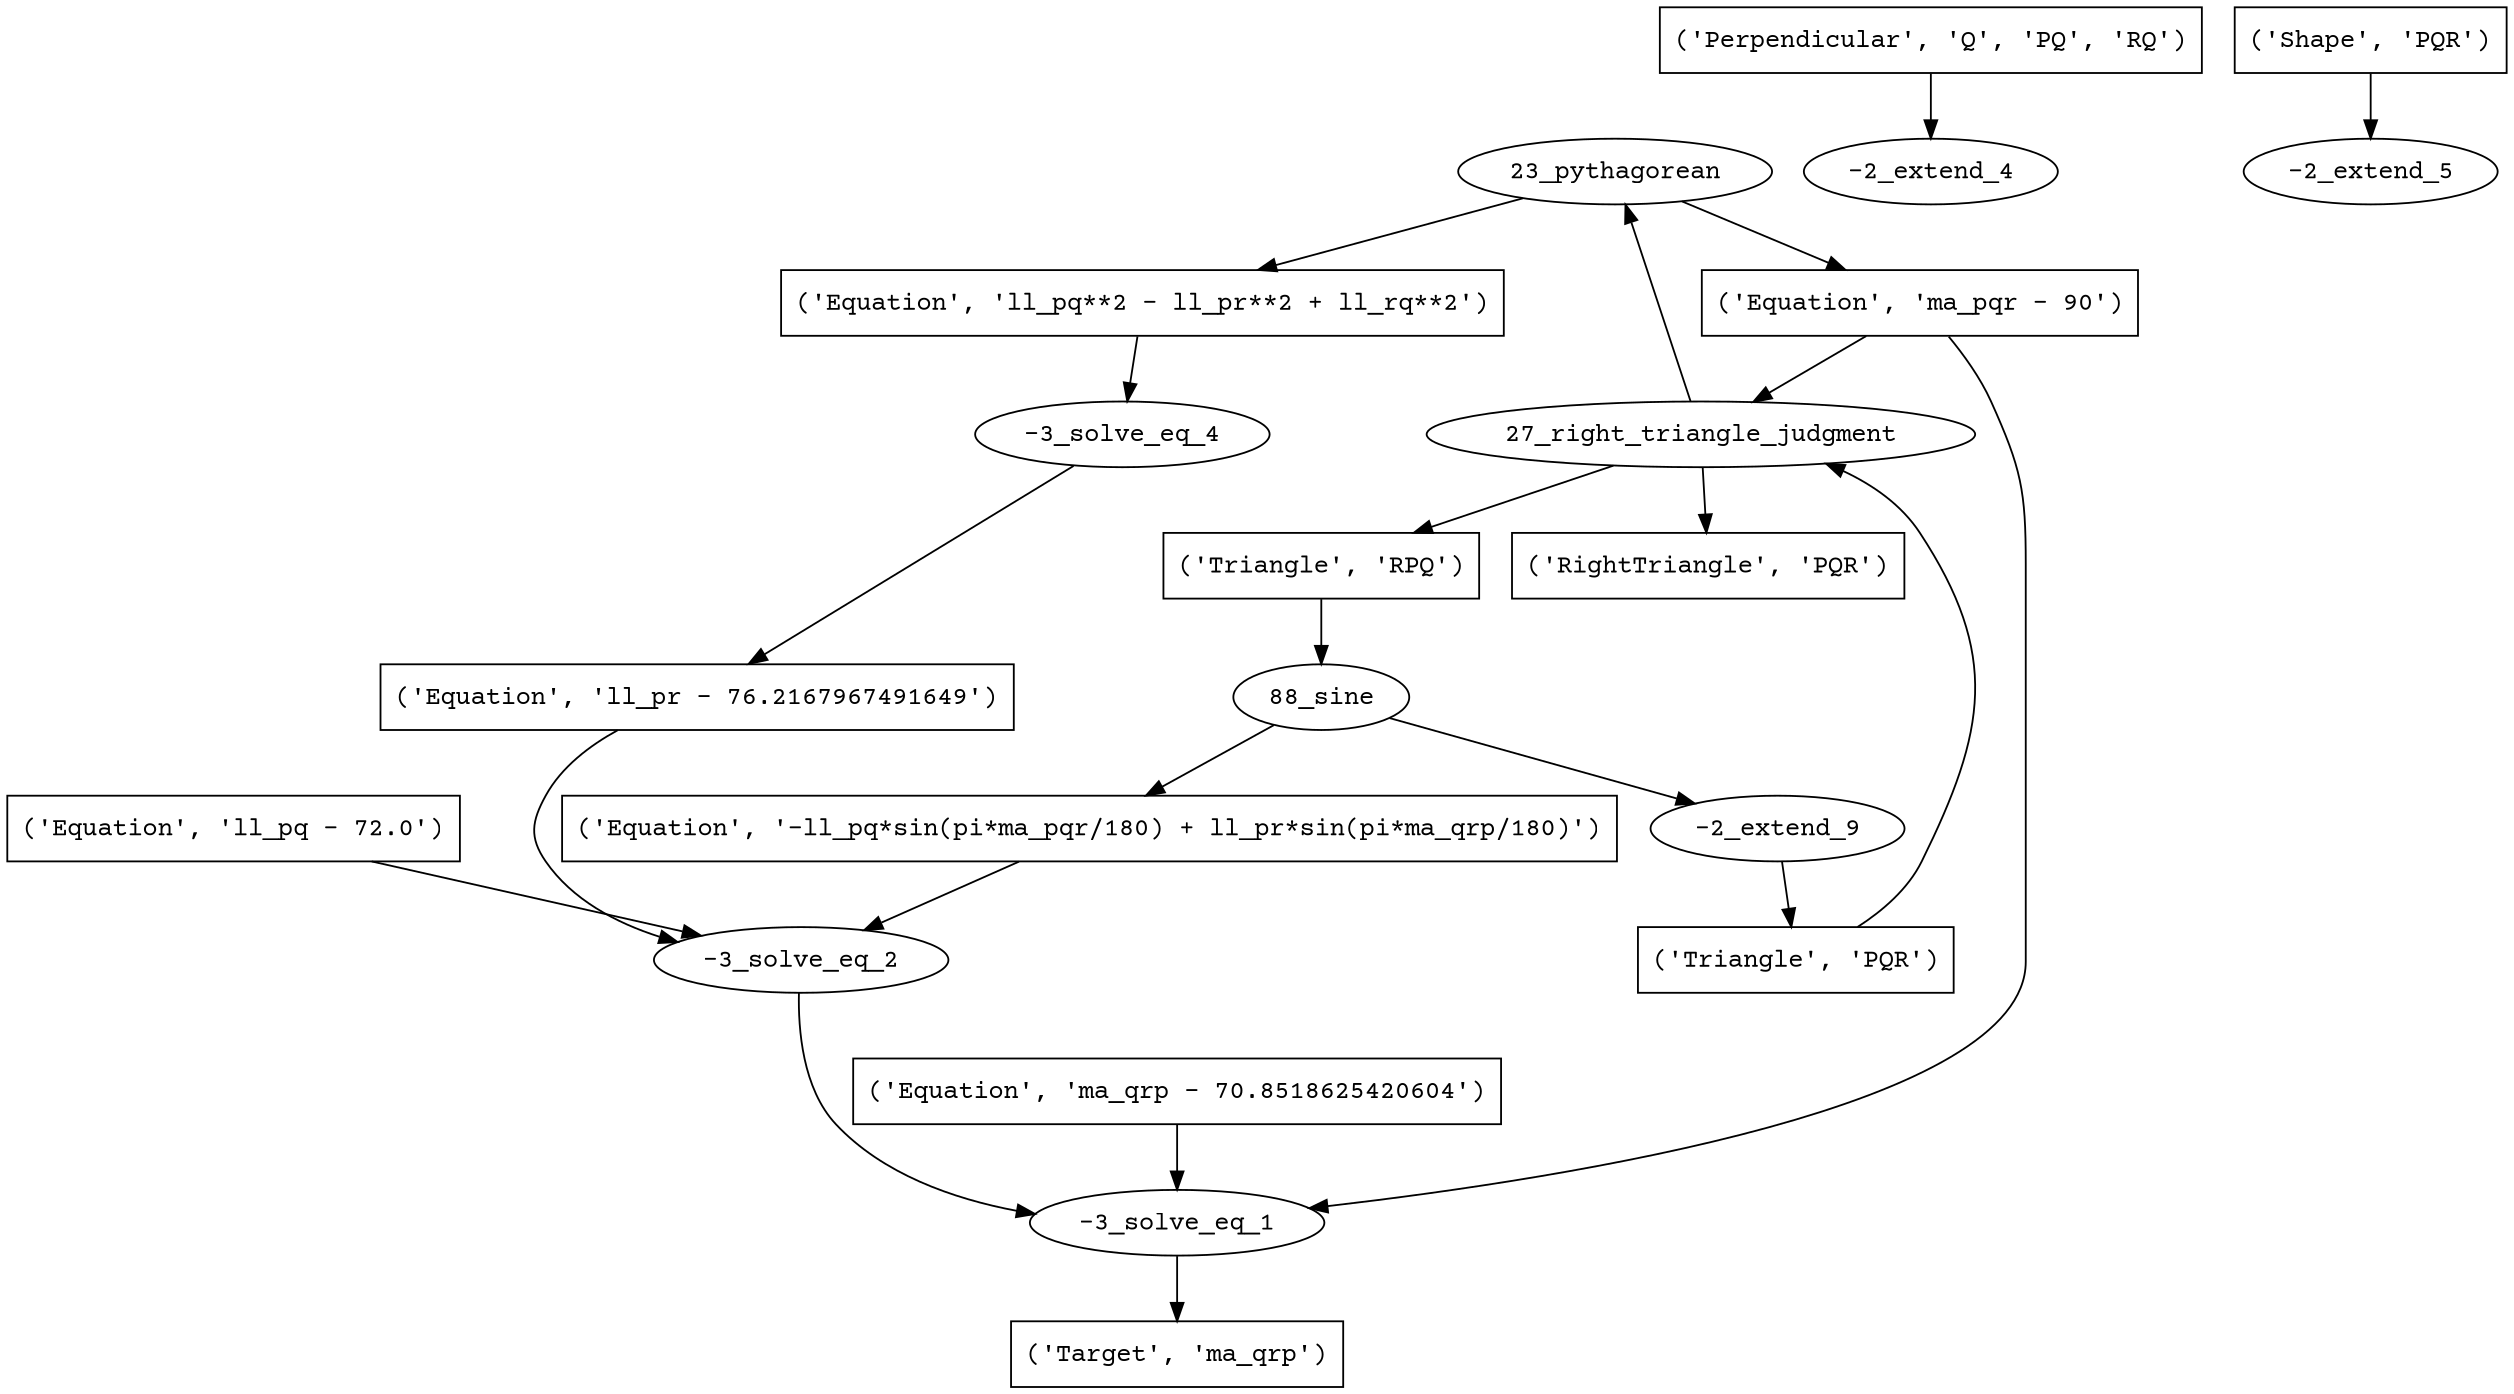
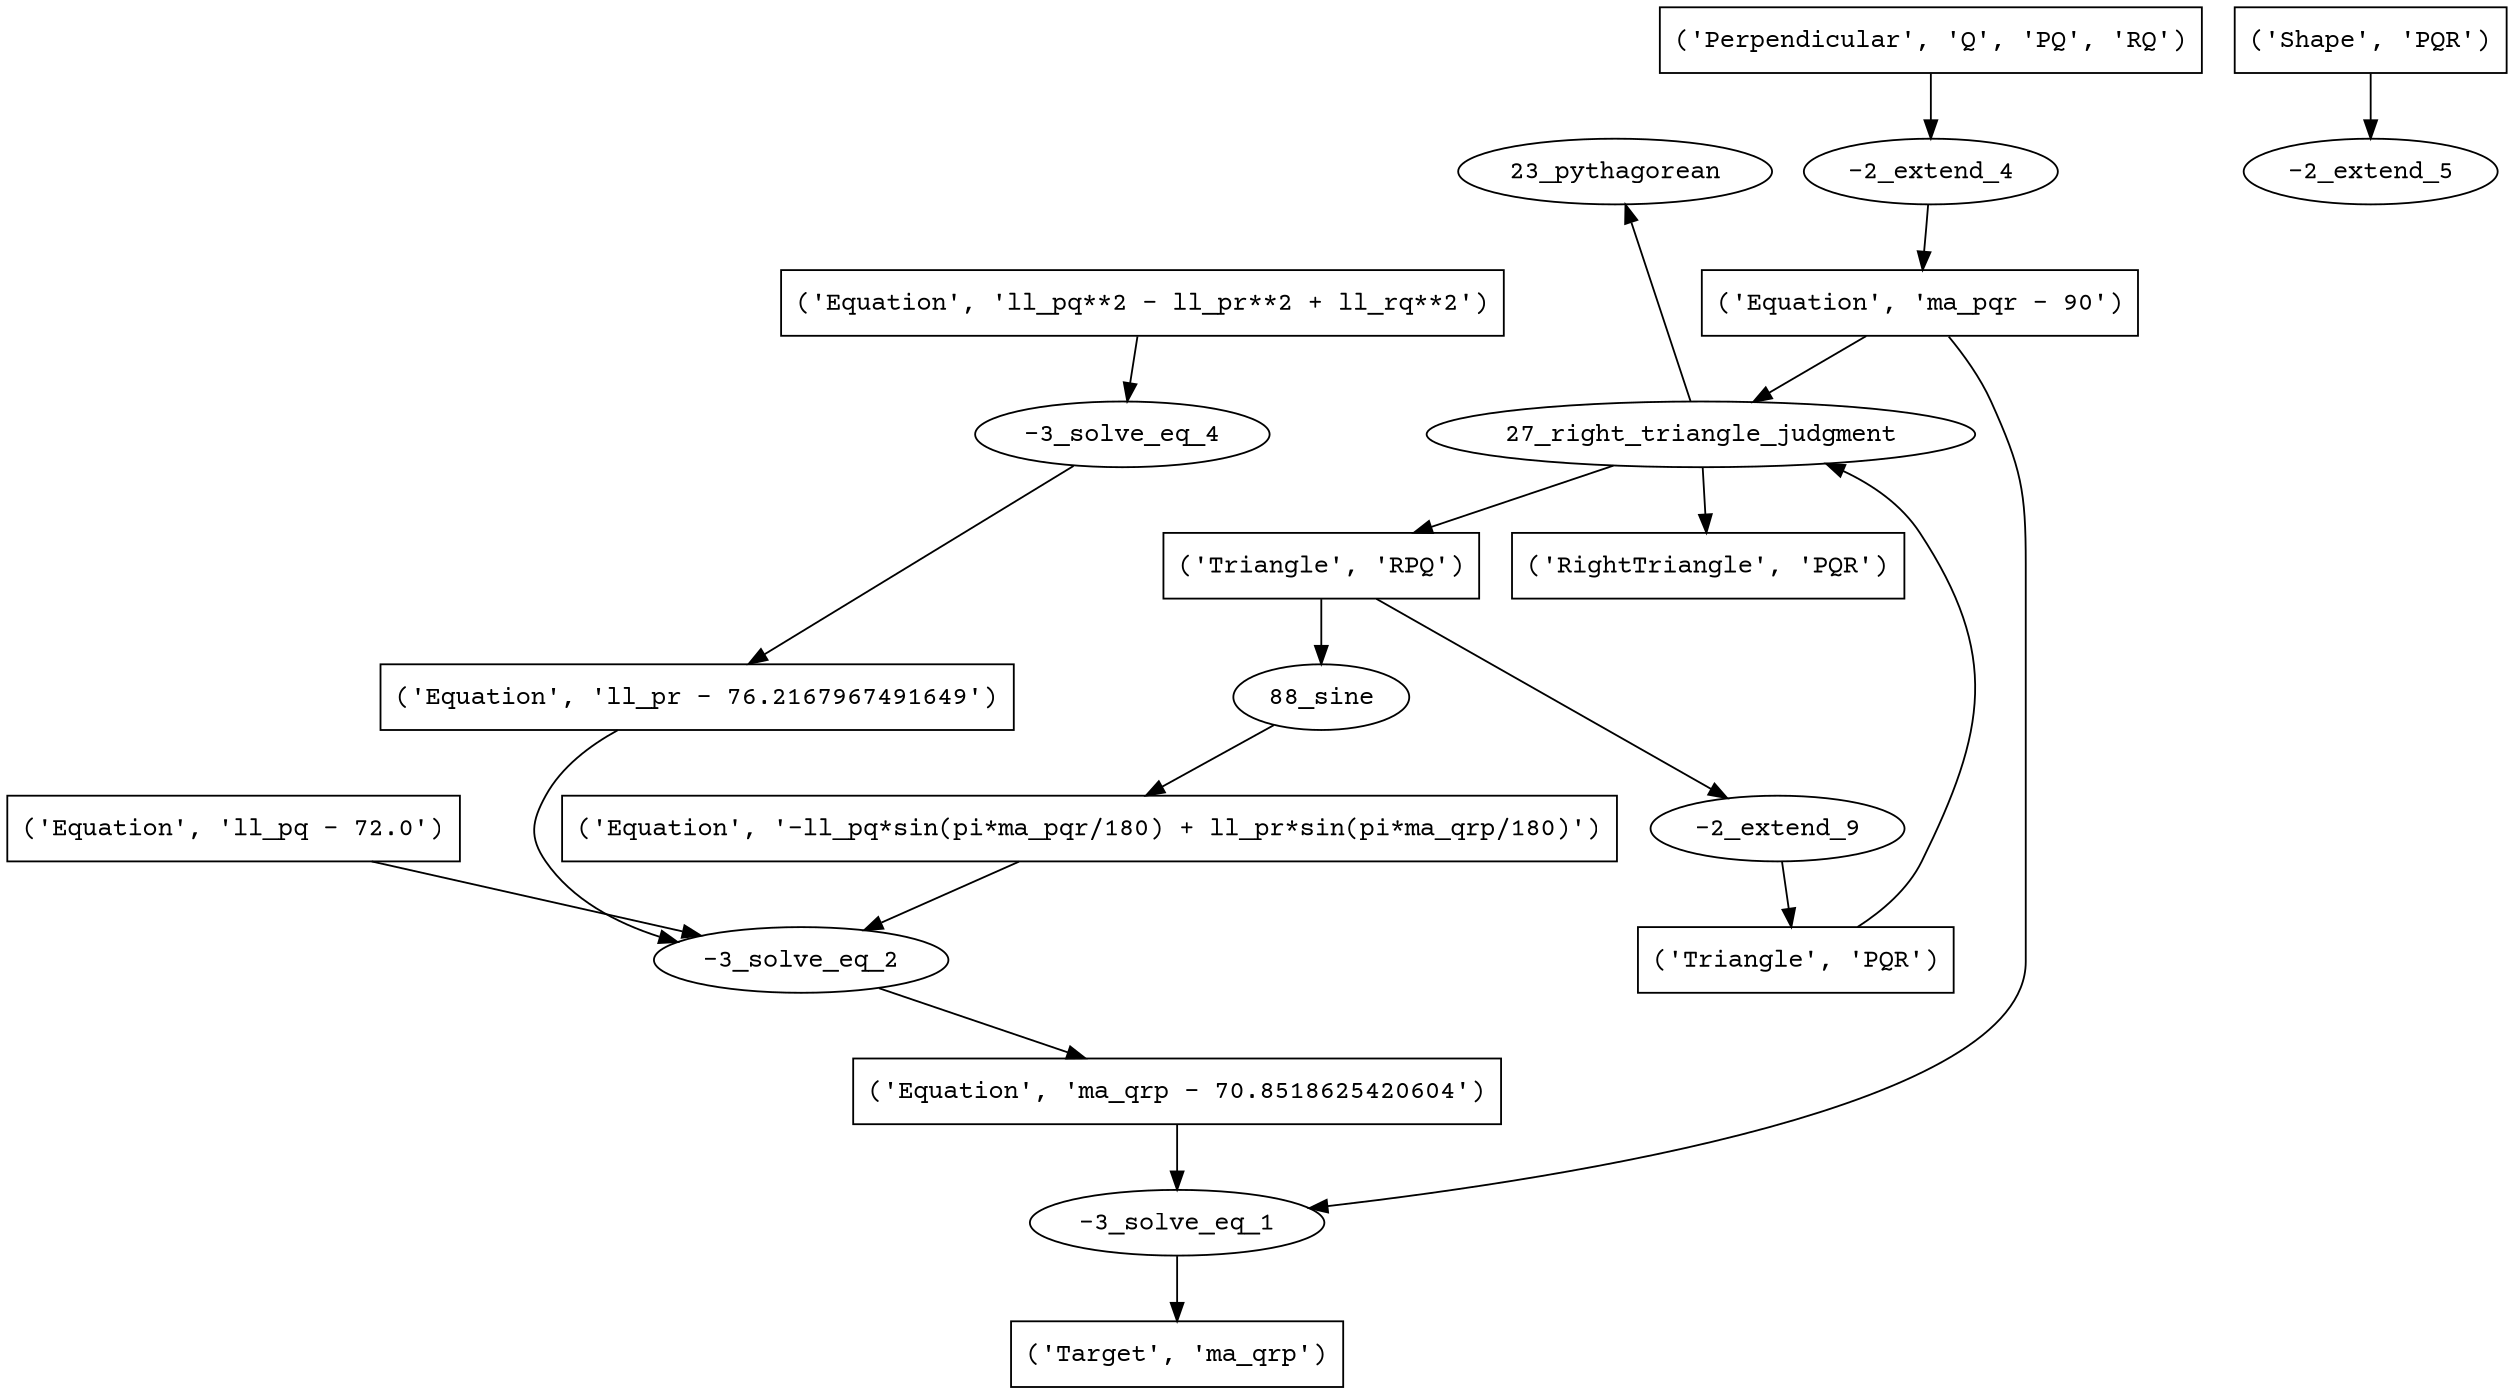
(1399, 232) -> none
(1755, 232) -> (1926, 228)
(1533, 758) -> (1544, 694)
(860, 1146) -> (973, 1020)
